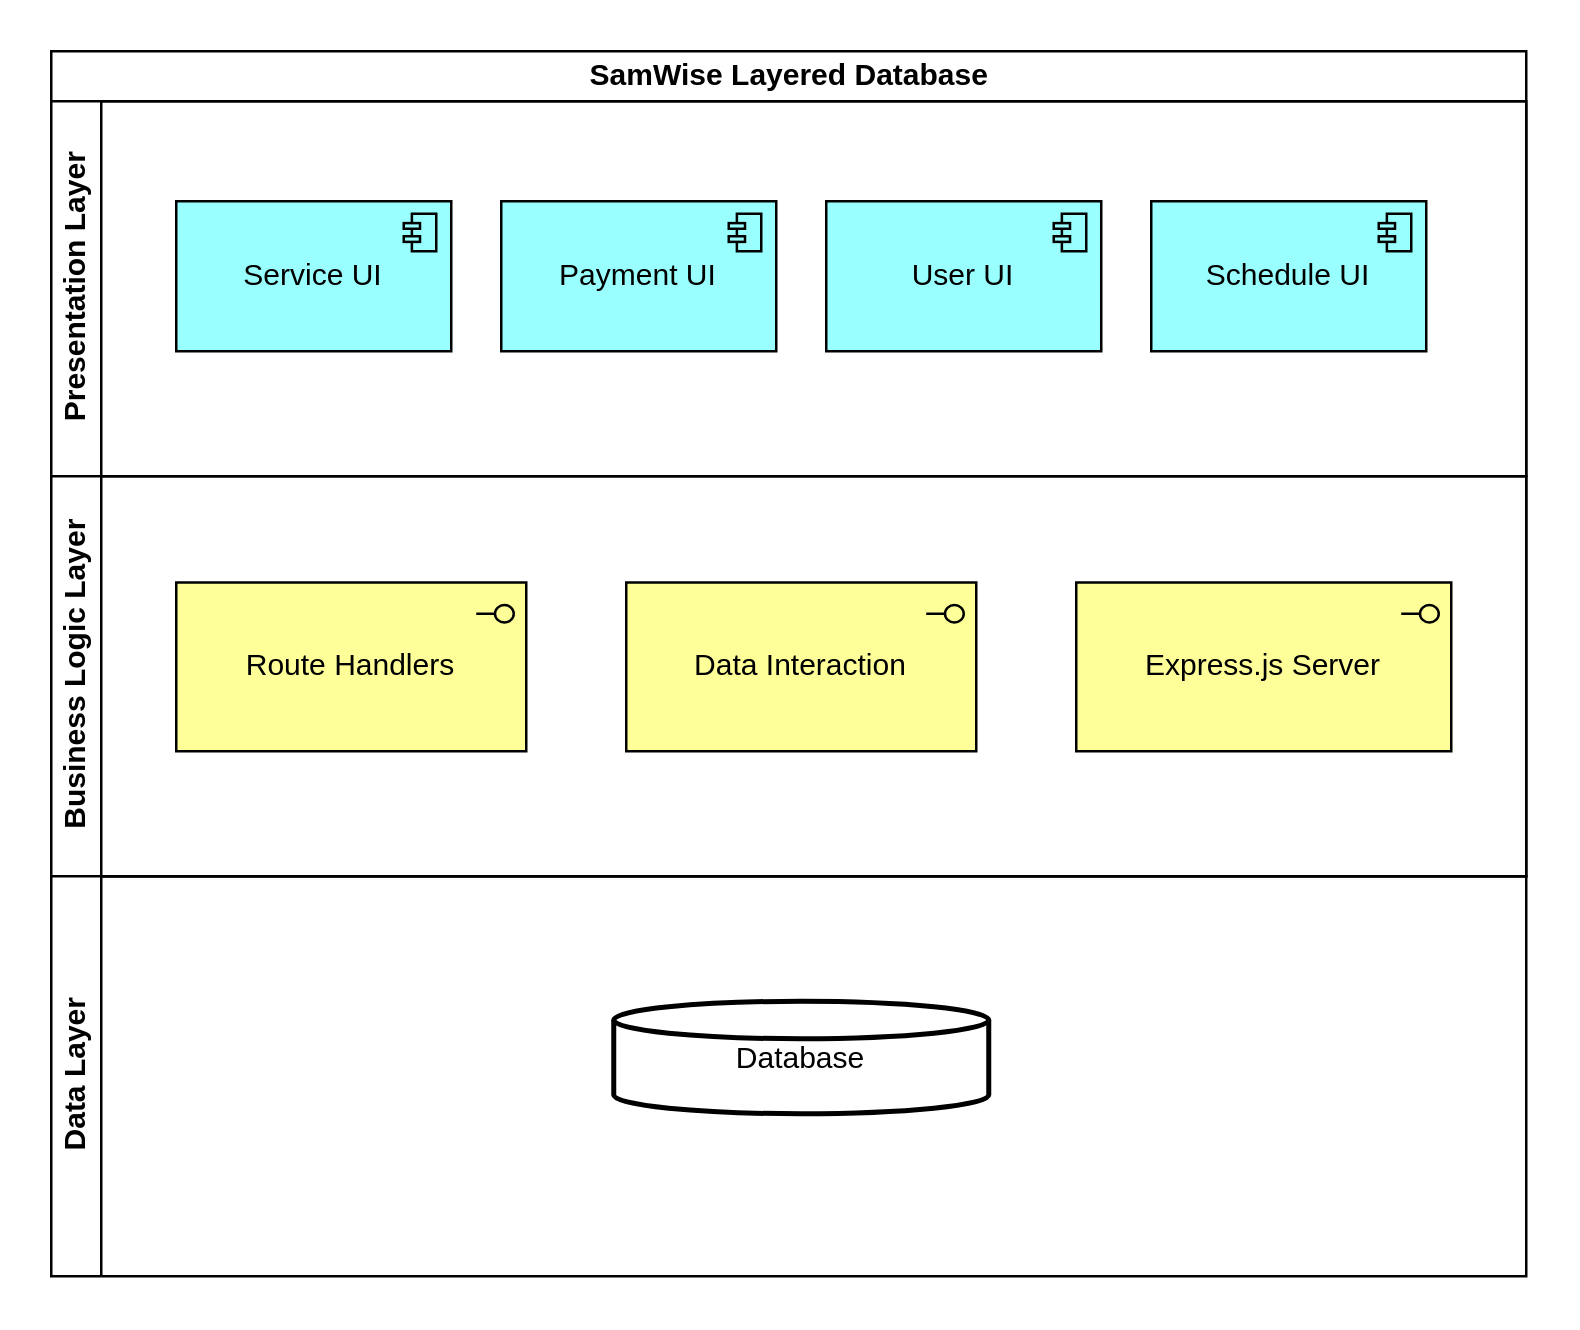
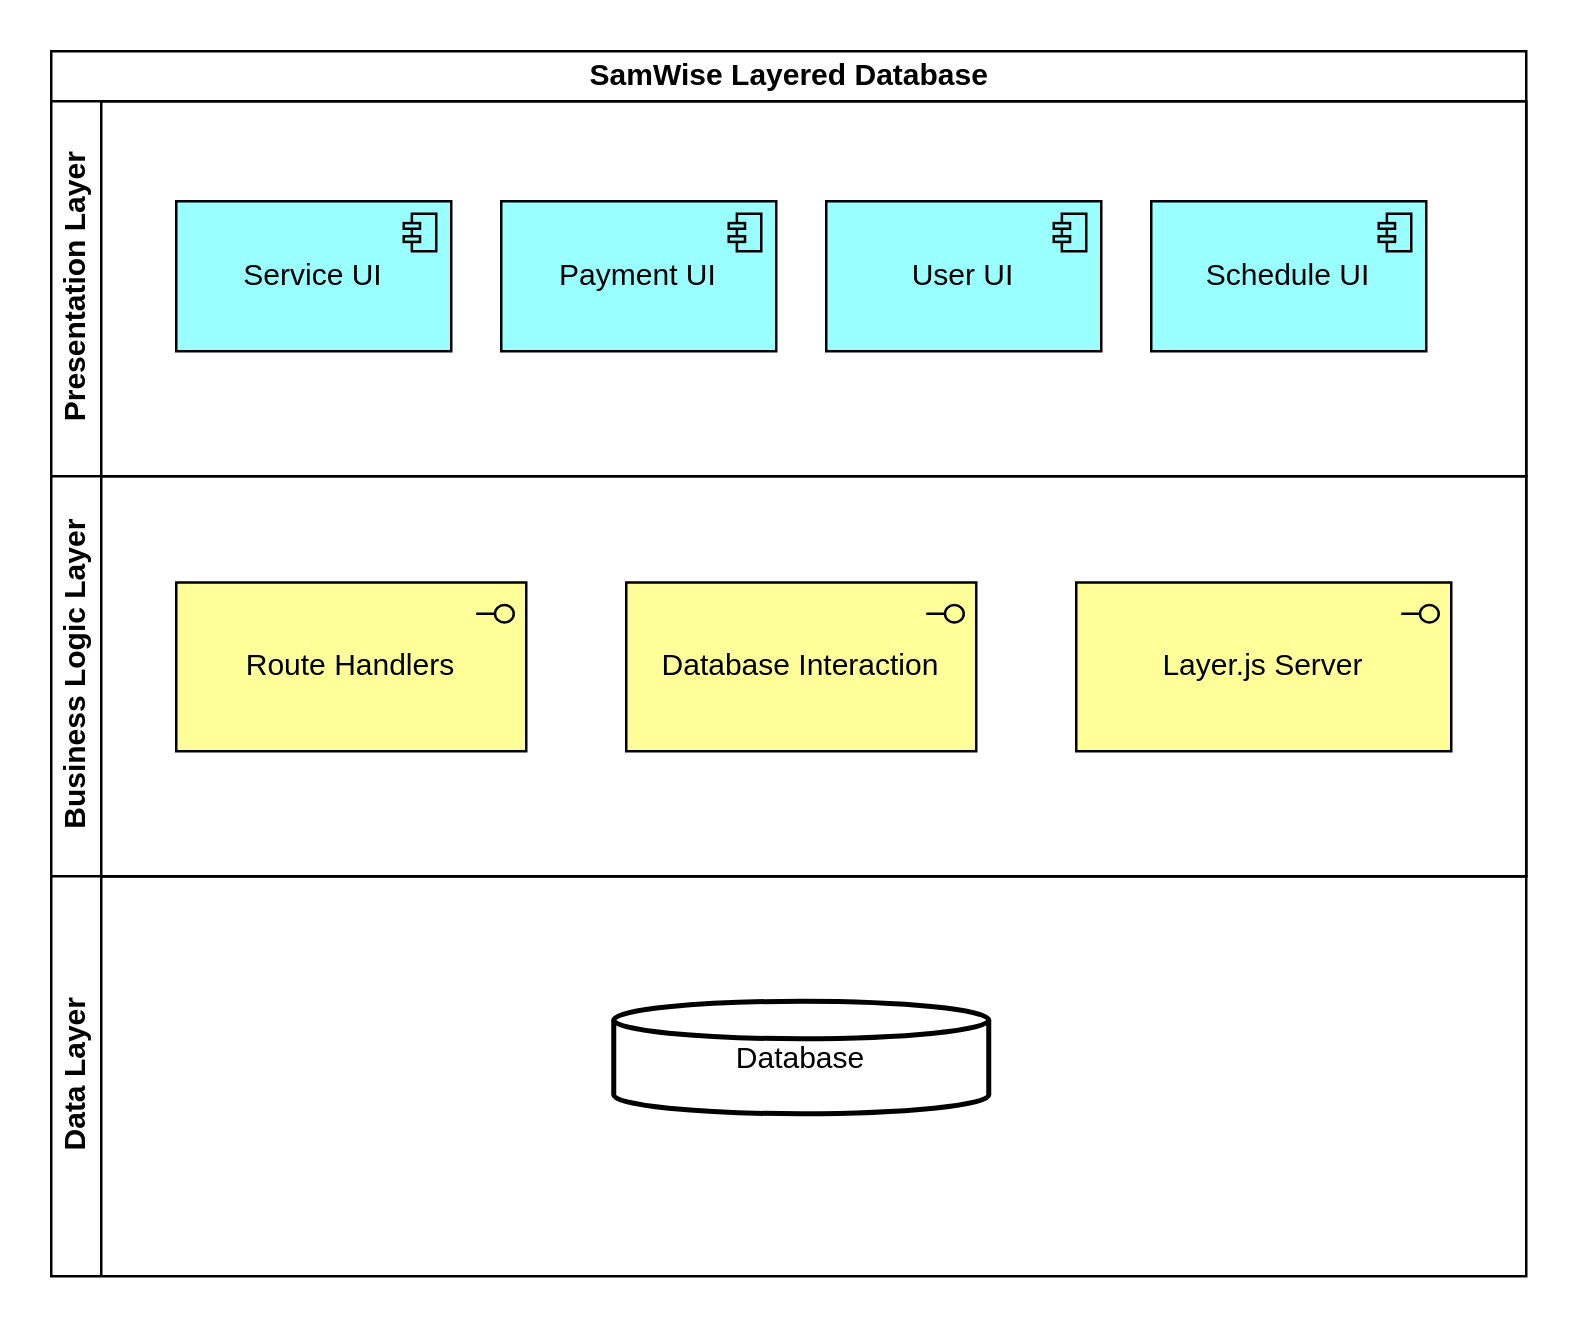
(801, 666) -> (801, 666)
(1264, 666) -> (1264, 666)
